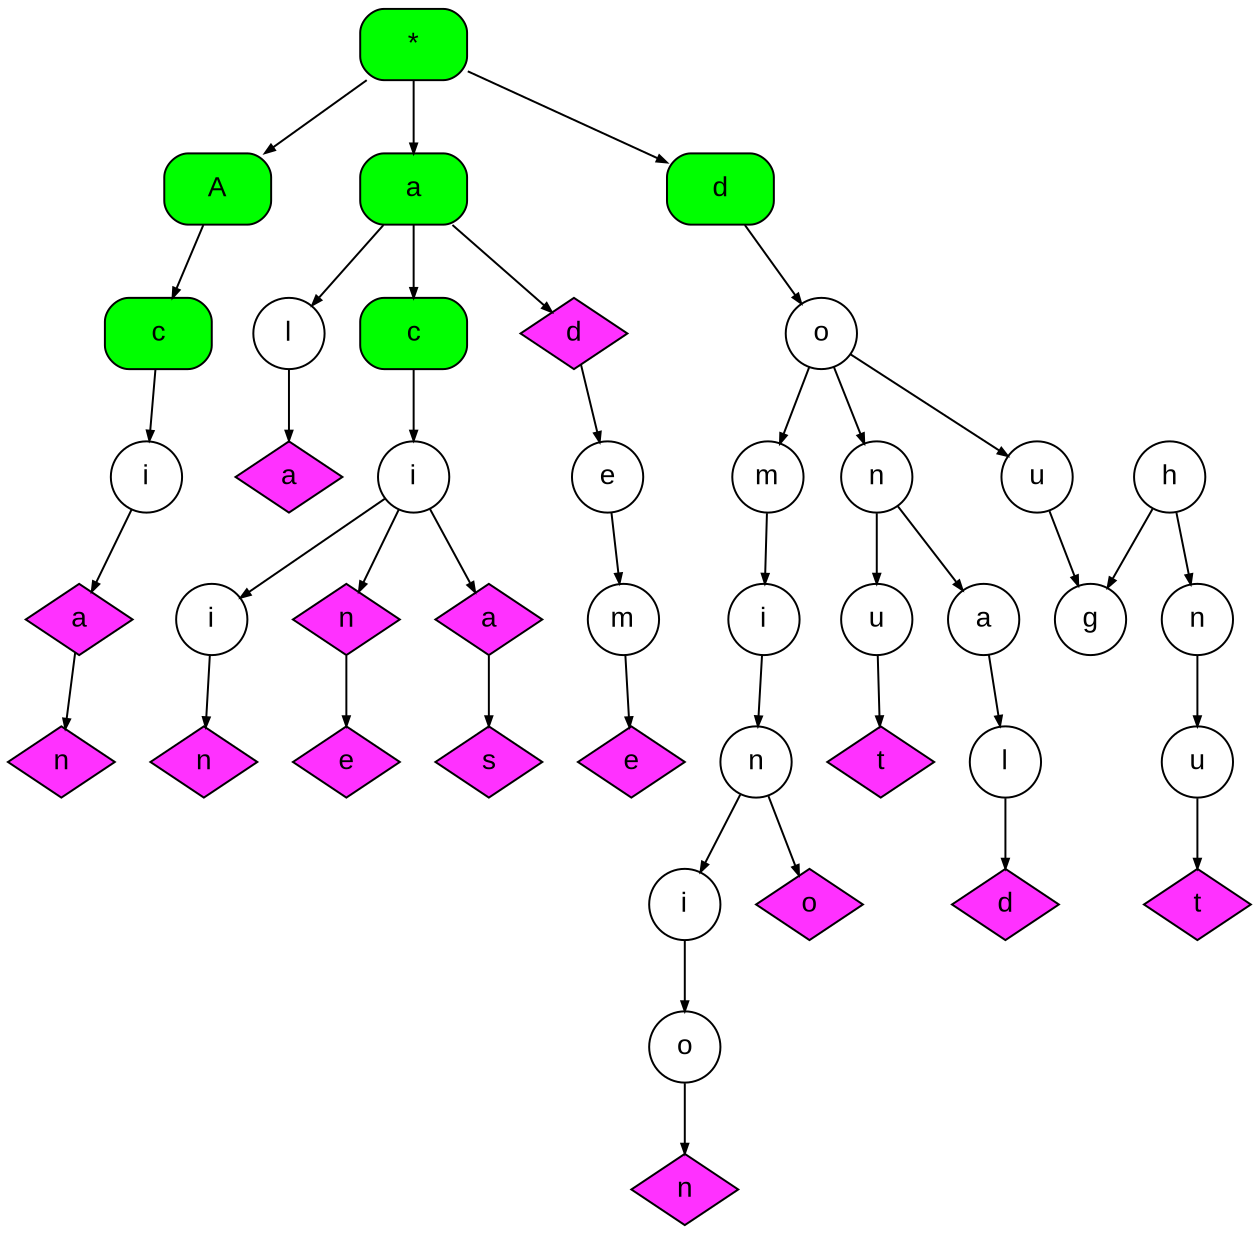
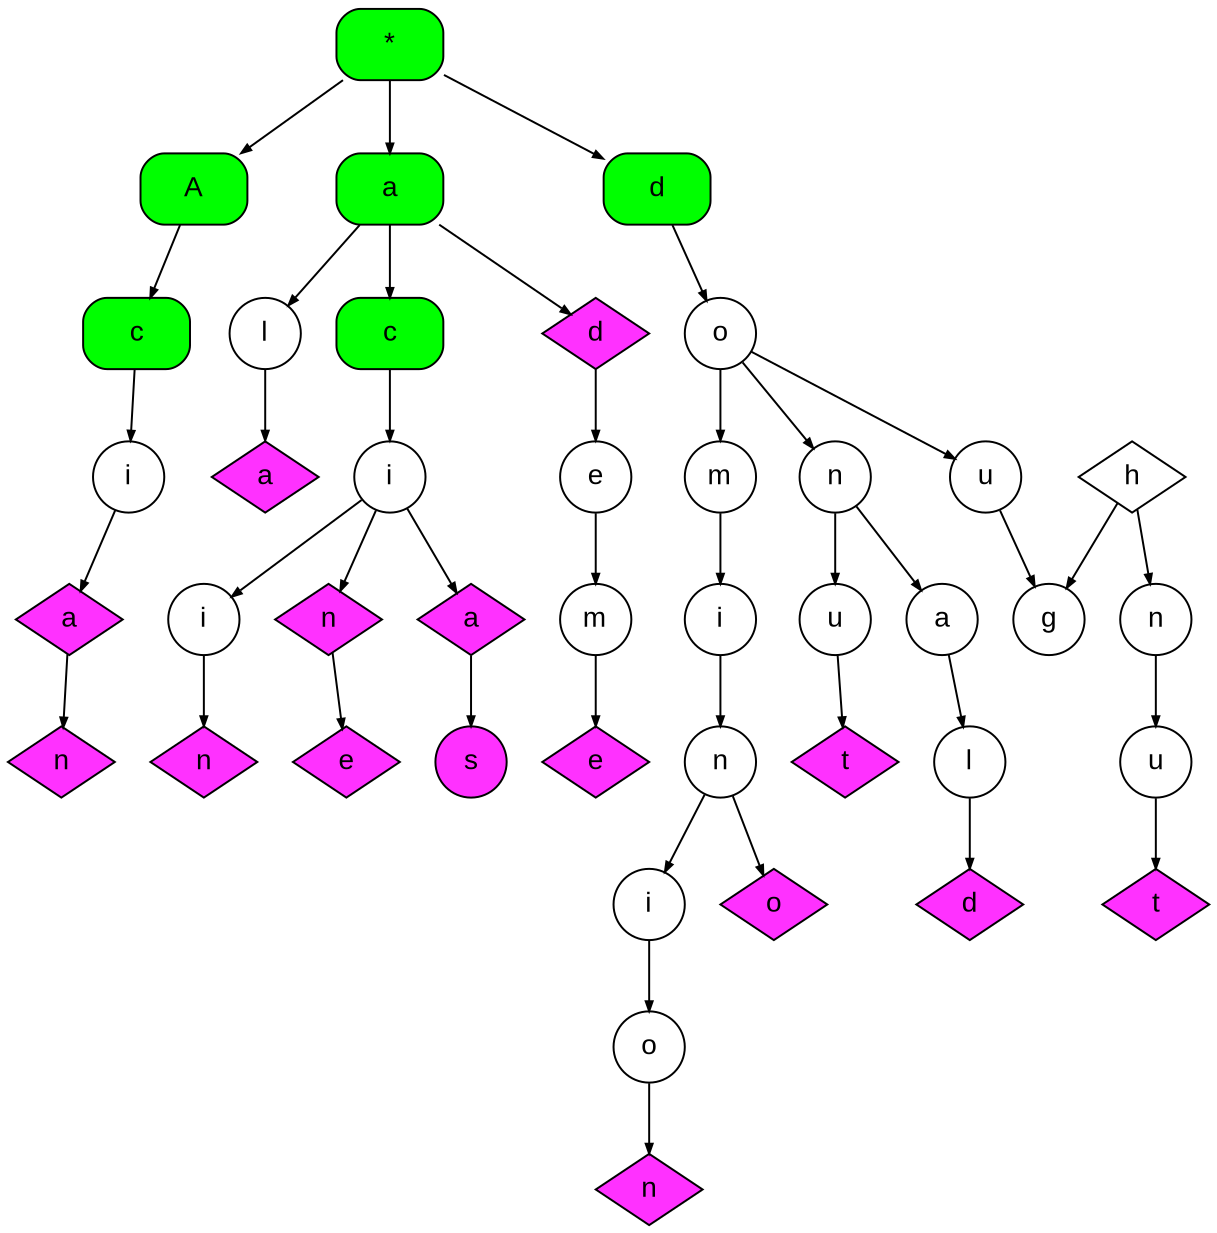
(1170, 477) -> (1132, 477)
(489, 762) -> (471, 762)
